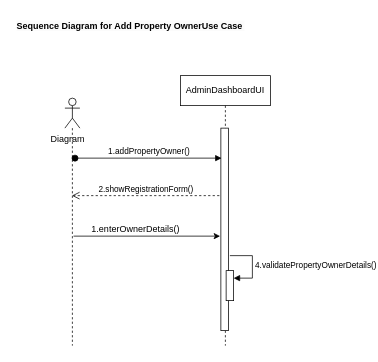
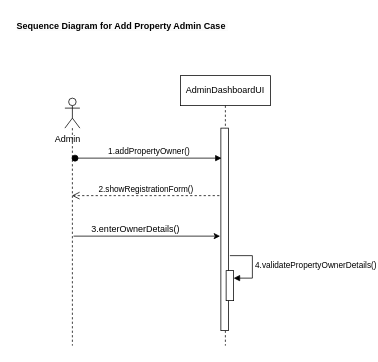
(127, 26) -> (118, 26)
(68, 139) -> (68, 139)
(136, 229) -> (136, 229)
